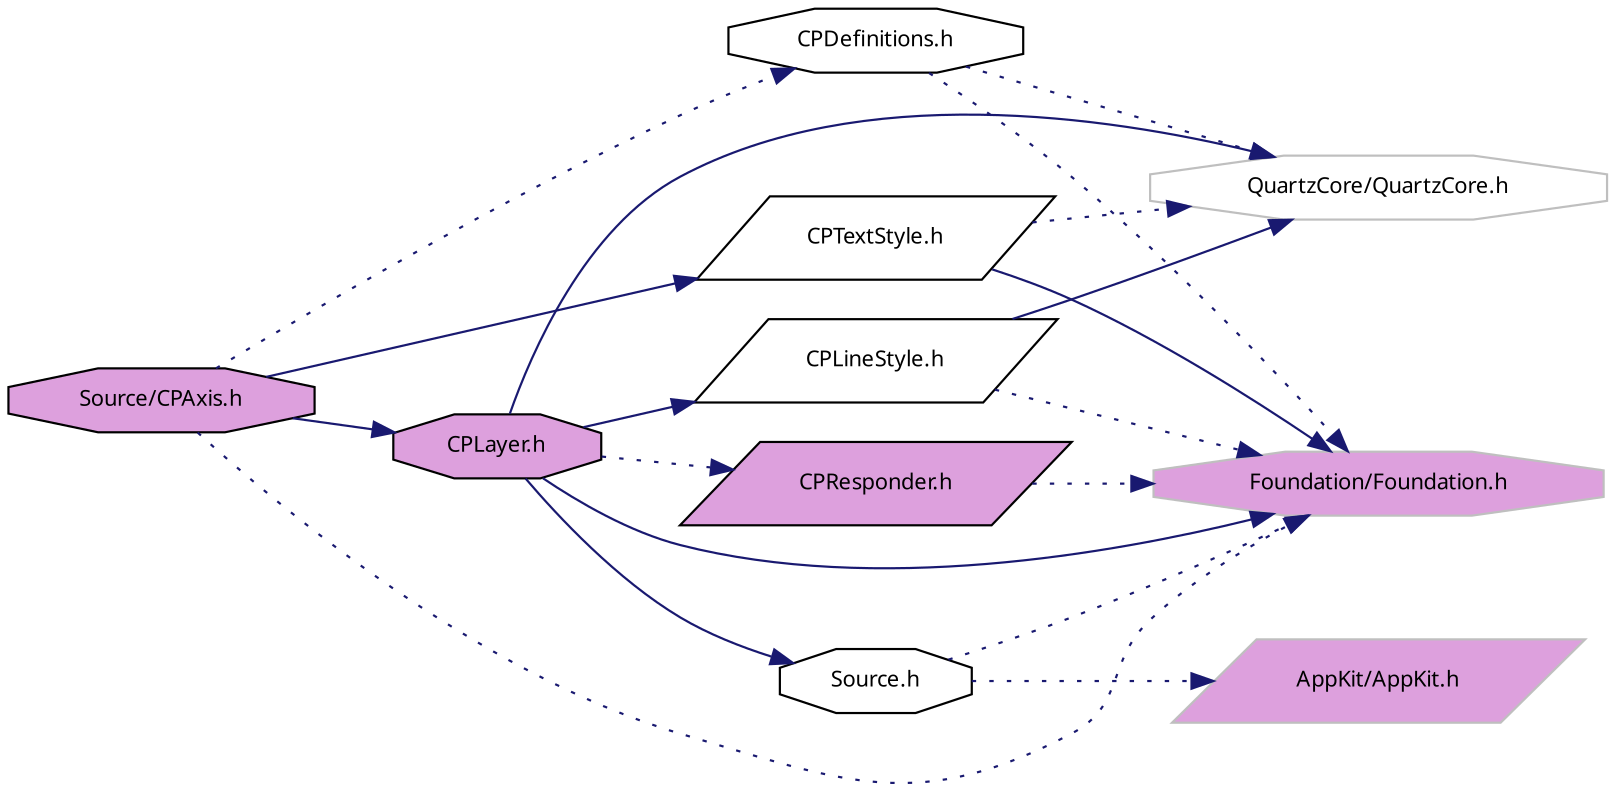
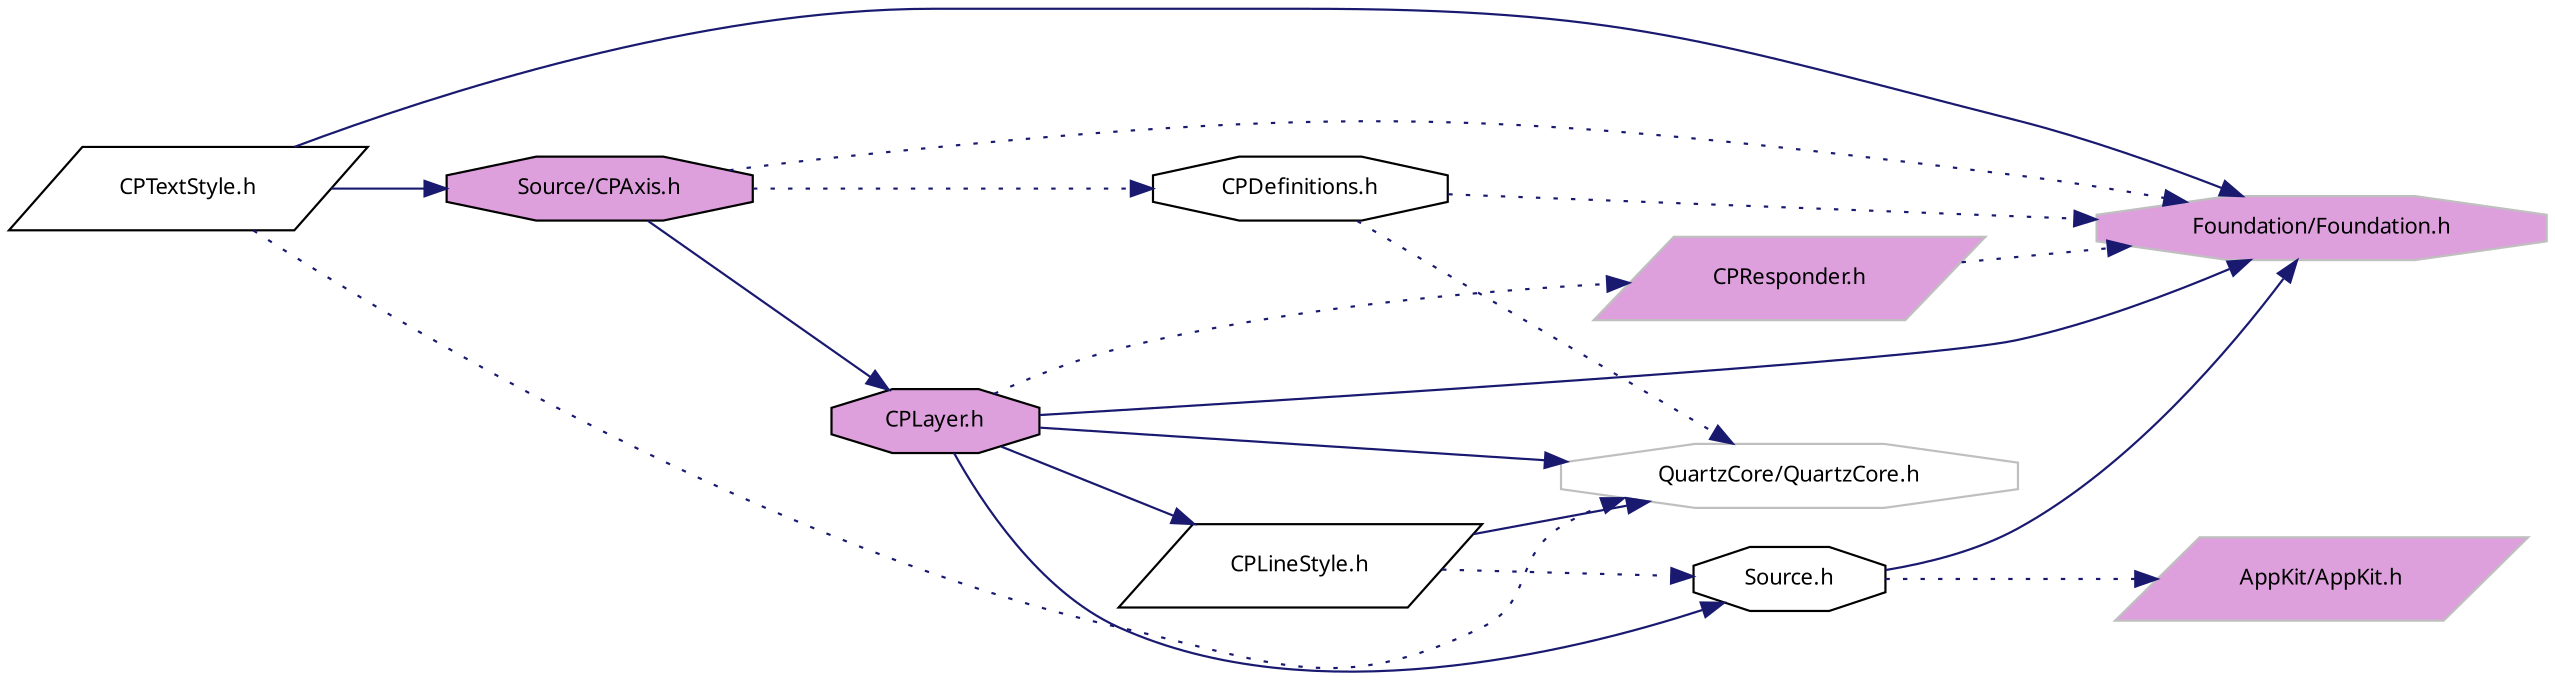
(471, 330) -> (378, 189)
(1117, 420) -> (1556, 573)
(876, 484) -> (1789, 279)
(1121, 598) -> (2111, 463)
